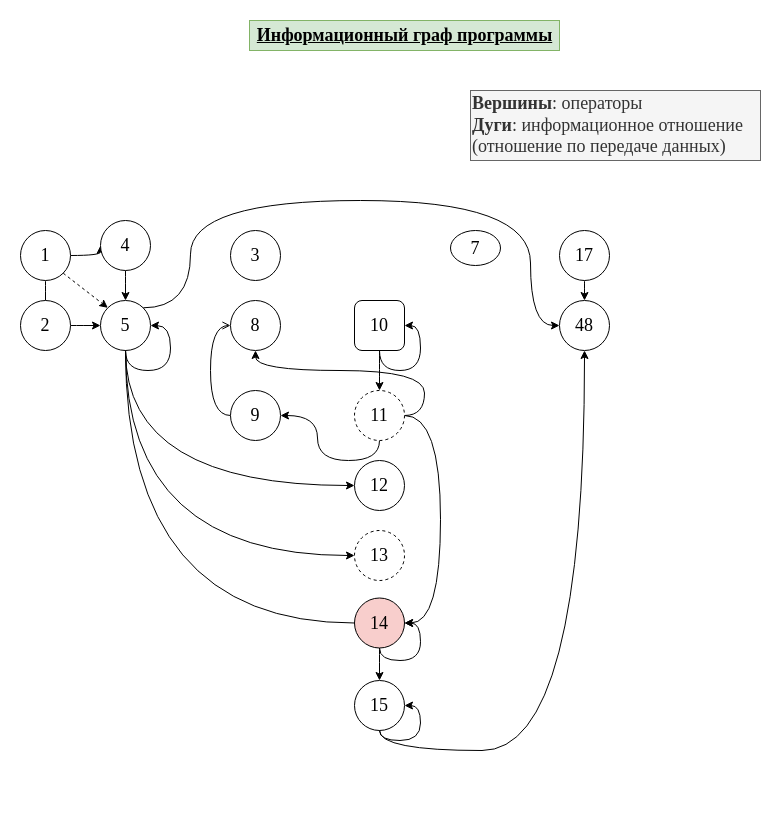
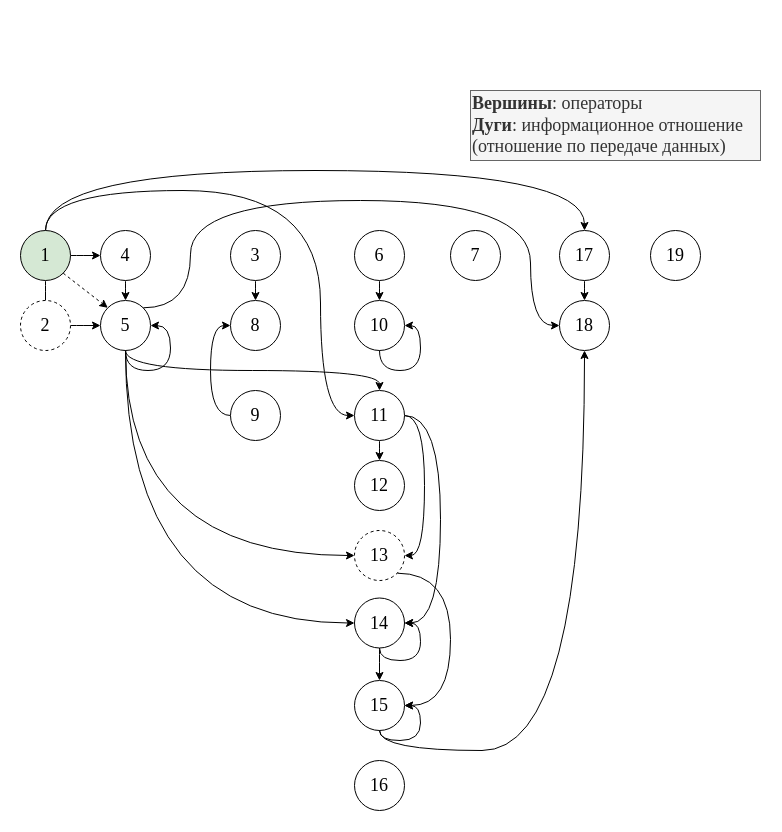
(405, 36) -> none
none -> (325, 171)
none -> (274, 211)
(126, 246) -> (126, 256)
(476, 248) -> (476, 256)
(46, 256) -> (46, 256)
none -> (380, 256)
none -> (676, 256)
none -> (256, 285)
none -> (380, 285)
(46, 326) -> (46, 326)
(380, 326) -> (380, 326)
(585, 326) -> (585, 326)
(217, 333) -> (215, 334)
(380, 373) -> none
(386, 373) -> (424, 487)
(380, 416) -> (380, 416)
(328, 456) -> (380, 445)
(216, 467) -> (250, 370)
(349, 623) -> (346, 623)
(380, 623) -> (380, 623)
none -> (450, 631)
none -> (380, 786)
